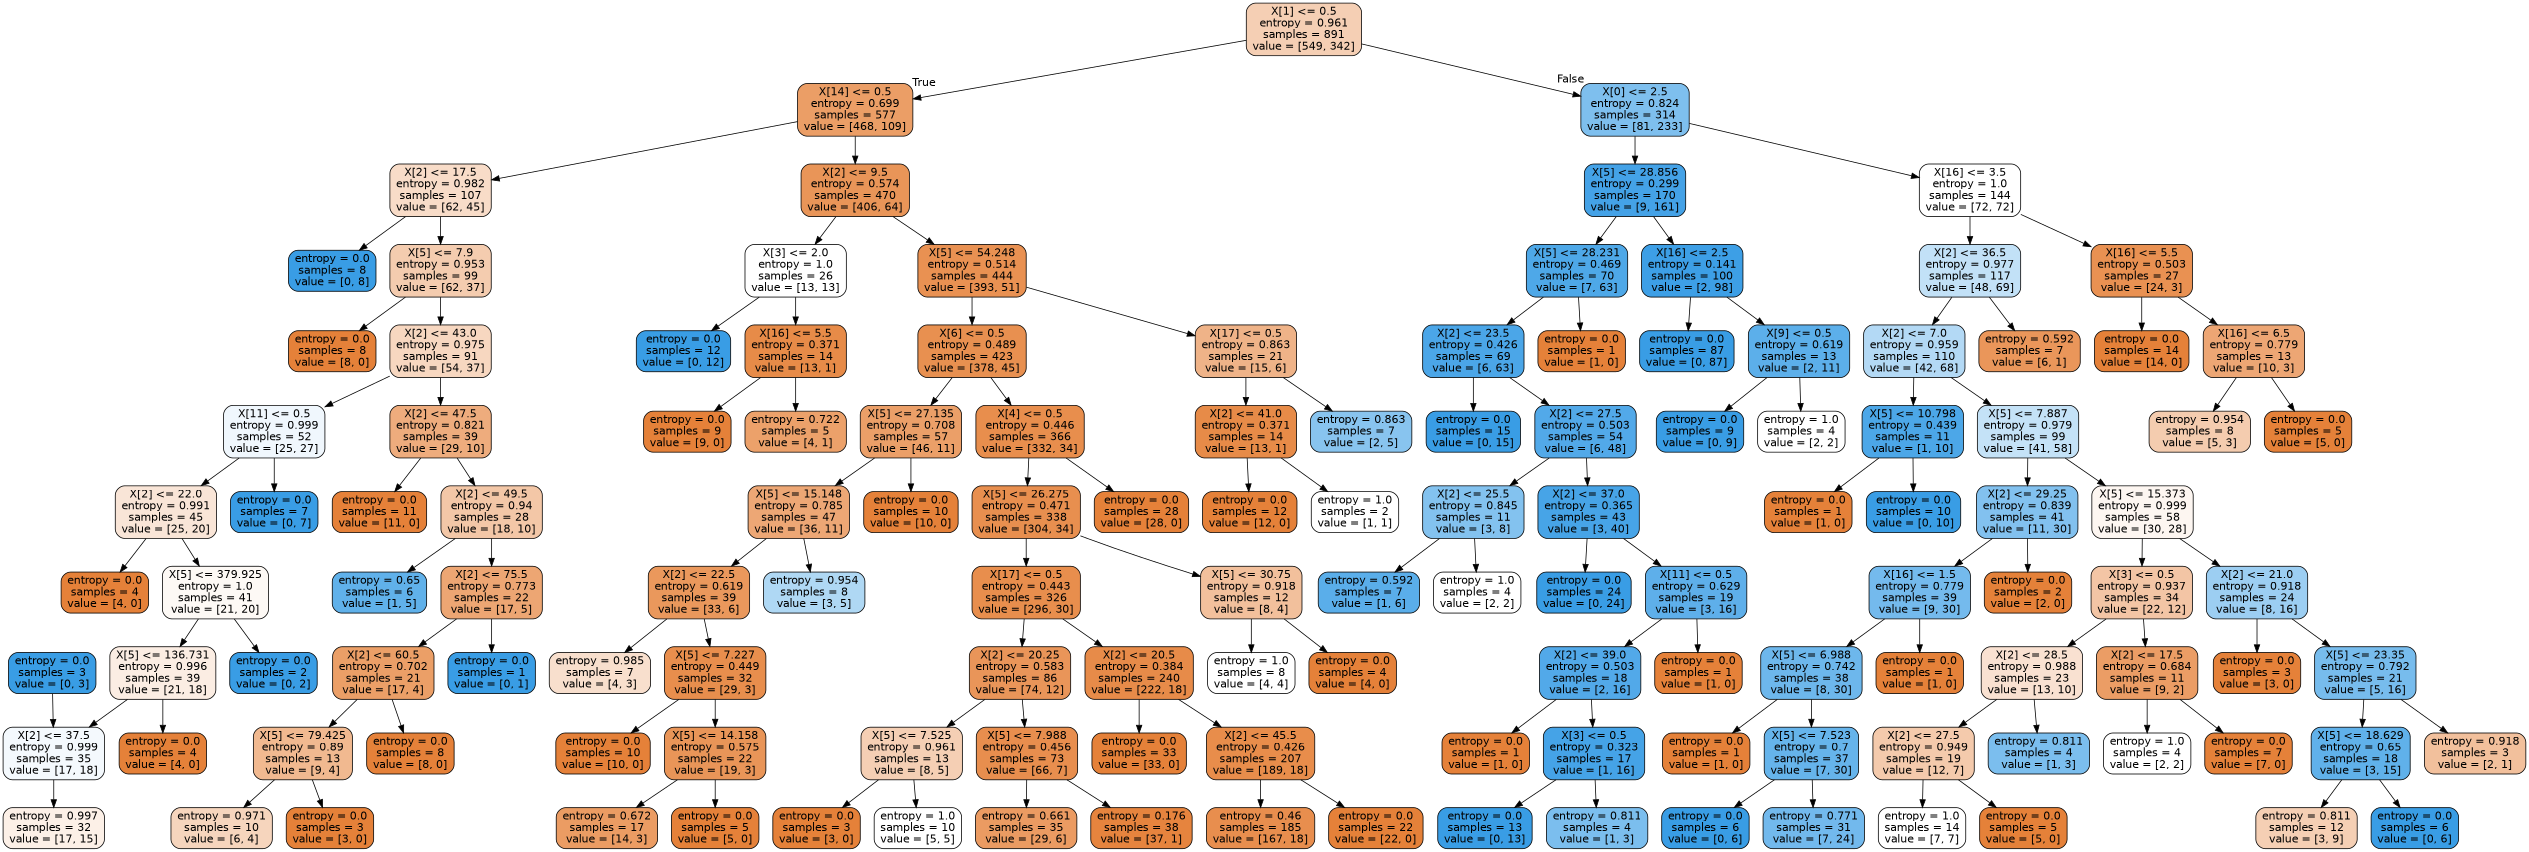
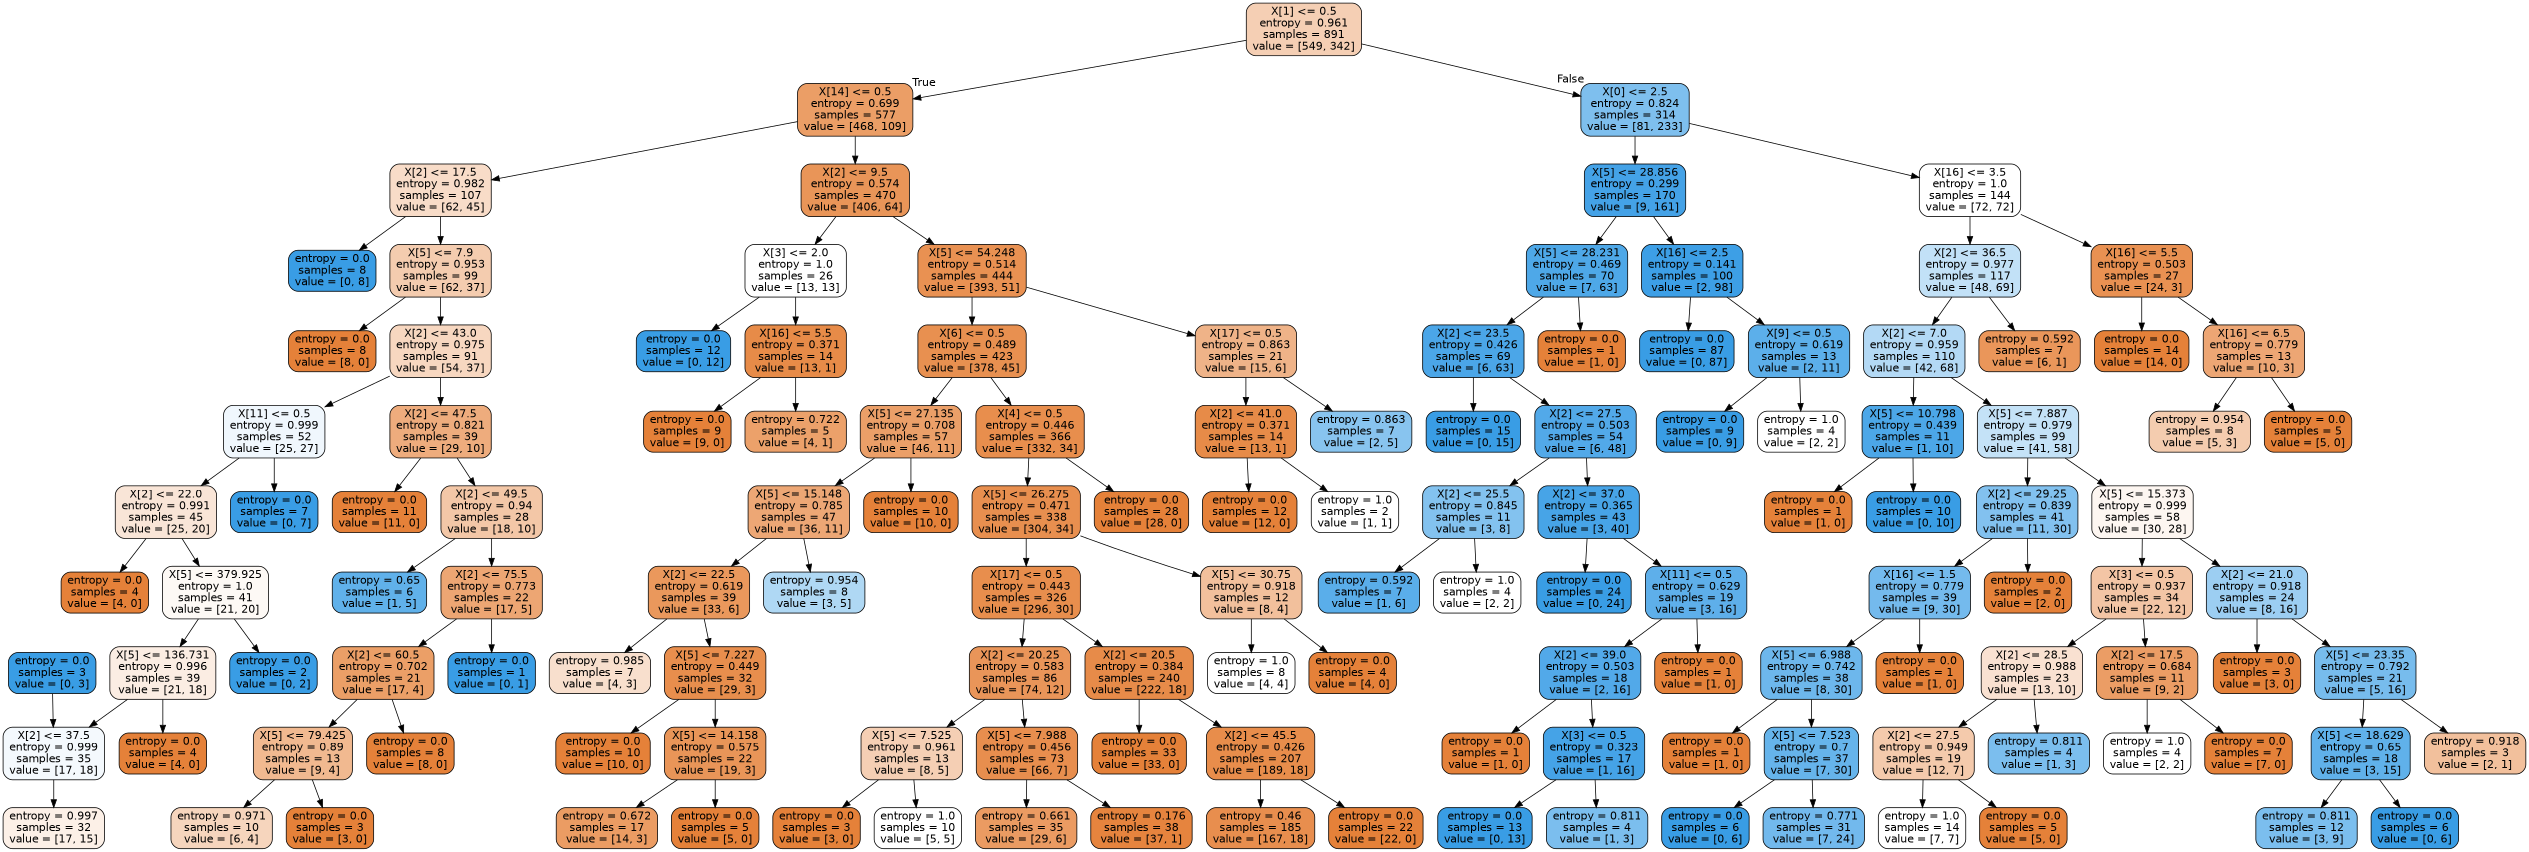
(2307, 828) -> (2307, 828)
